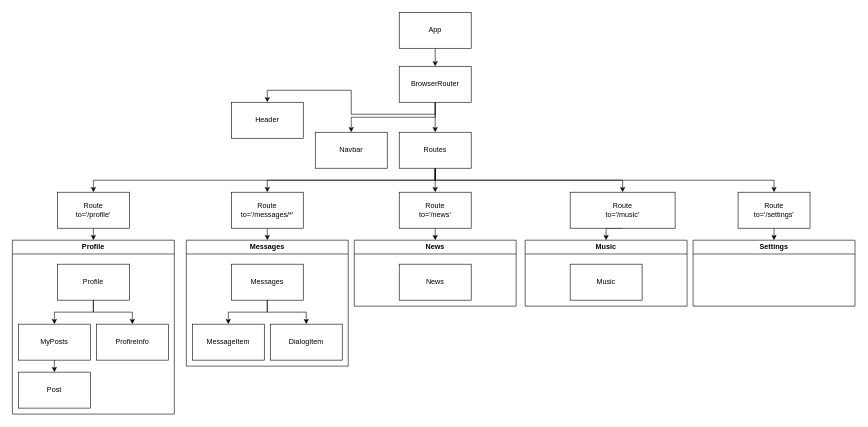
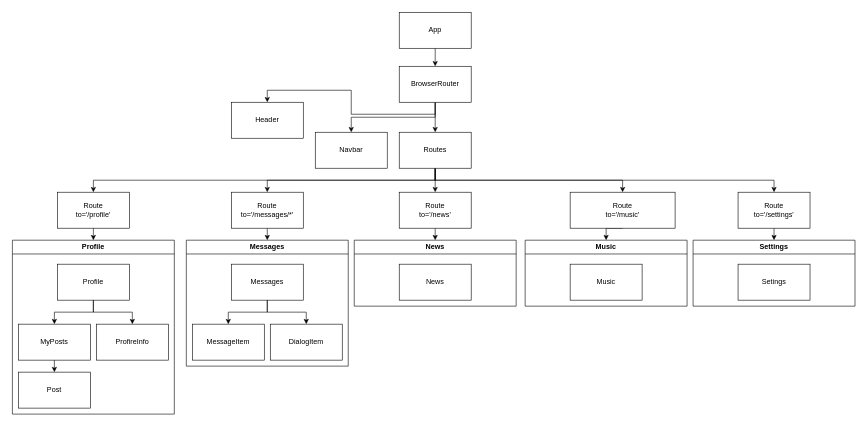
none -> (774, 282)
